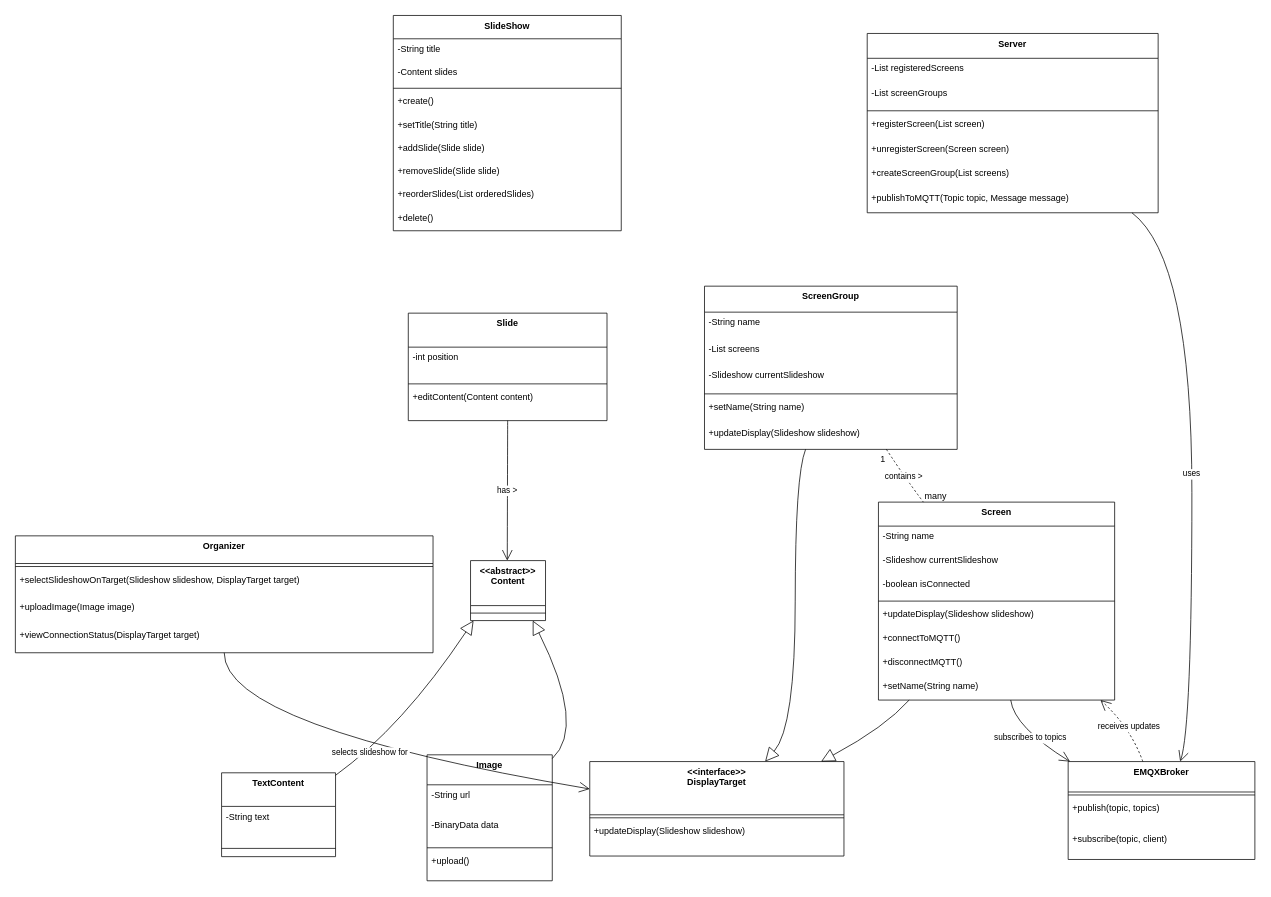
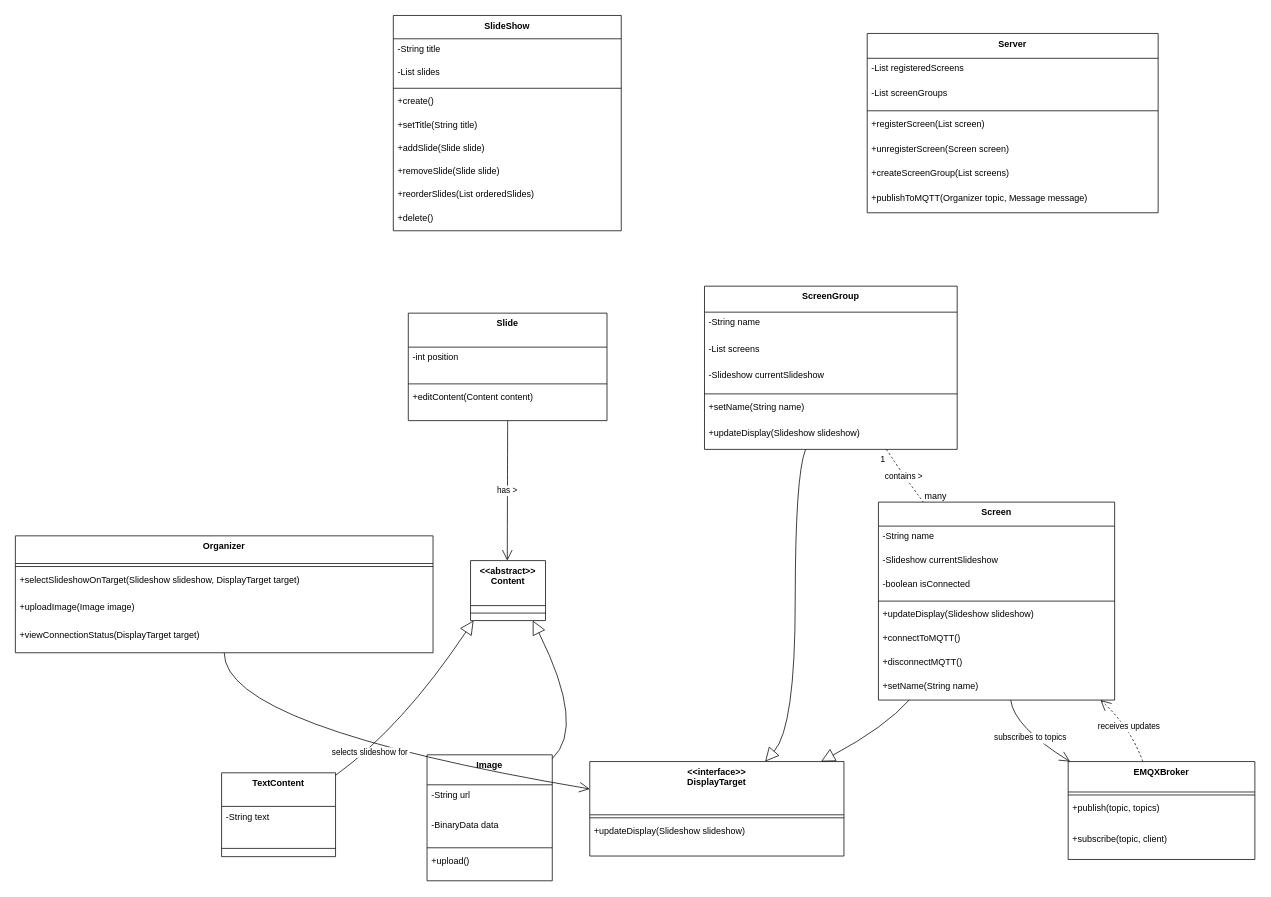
(432, 72) -> (423, 72)
(973, 198) -> (983, 198)
(1192, 480) -> none
